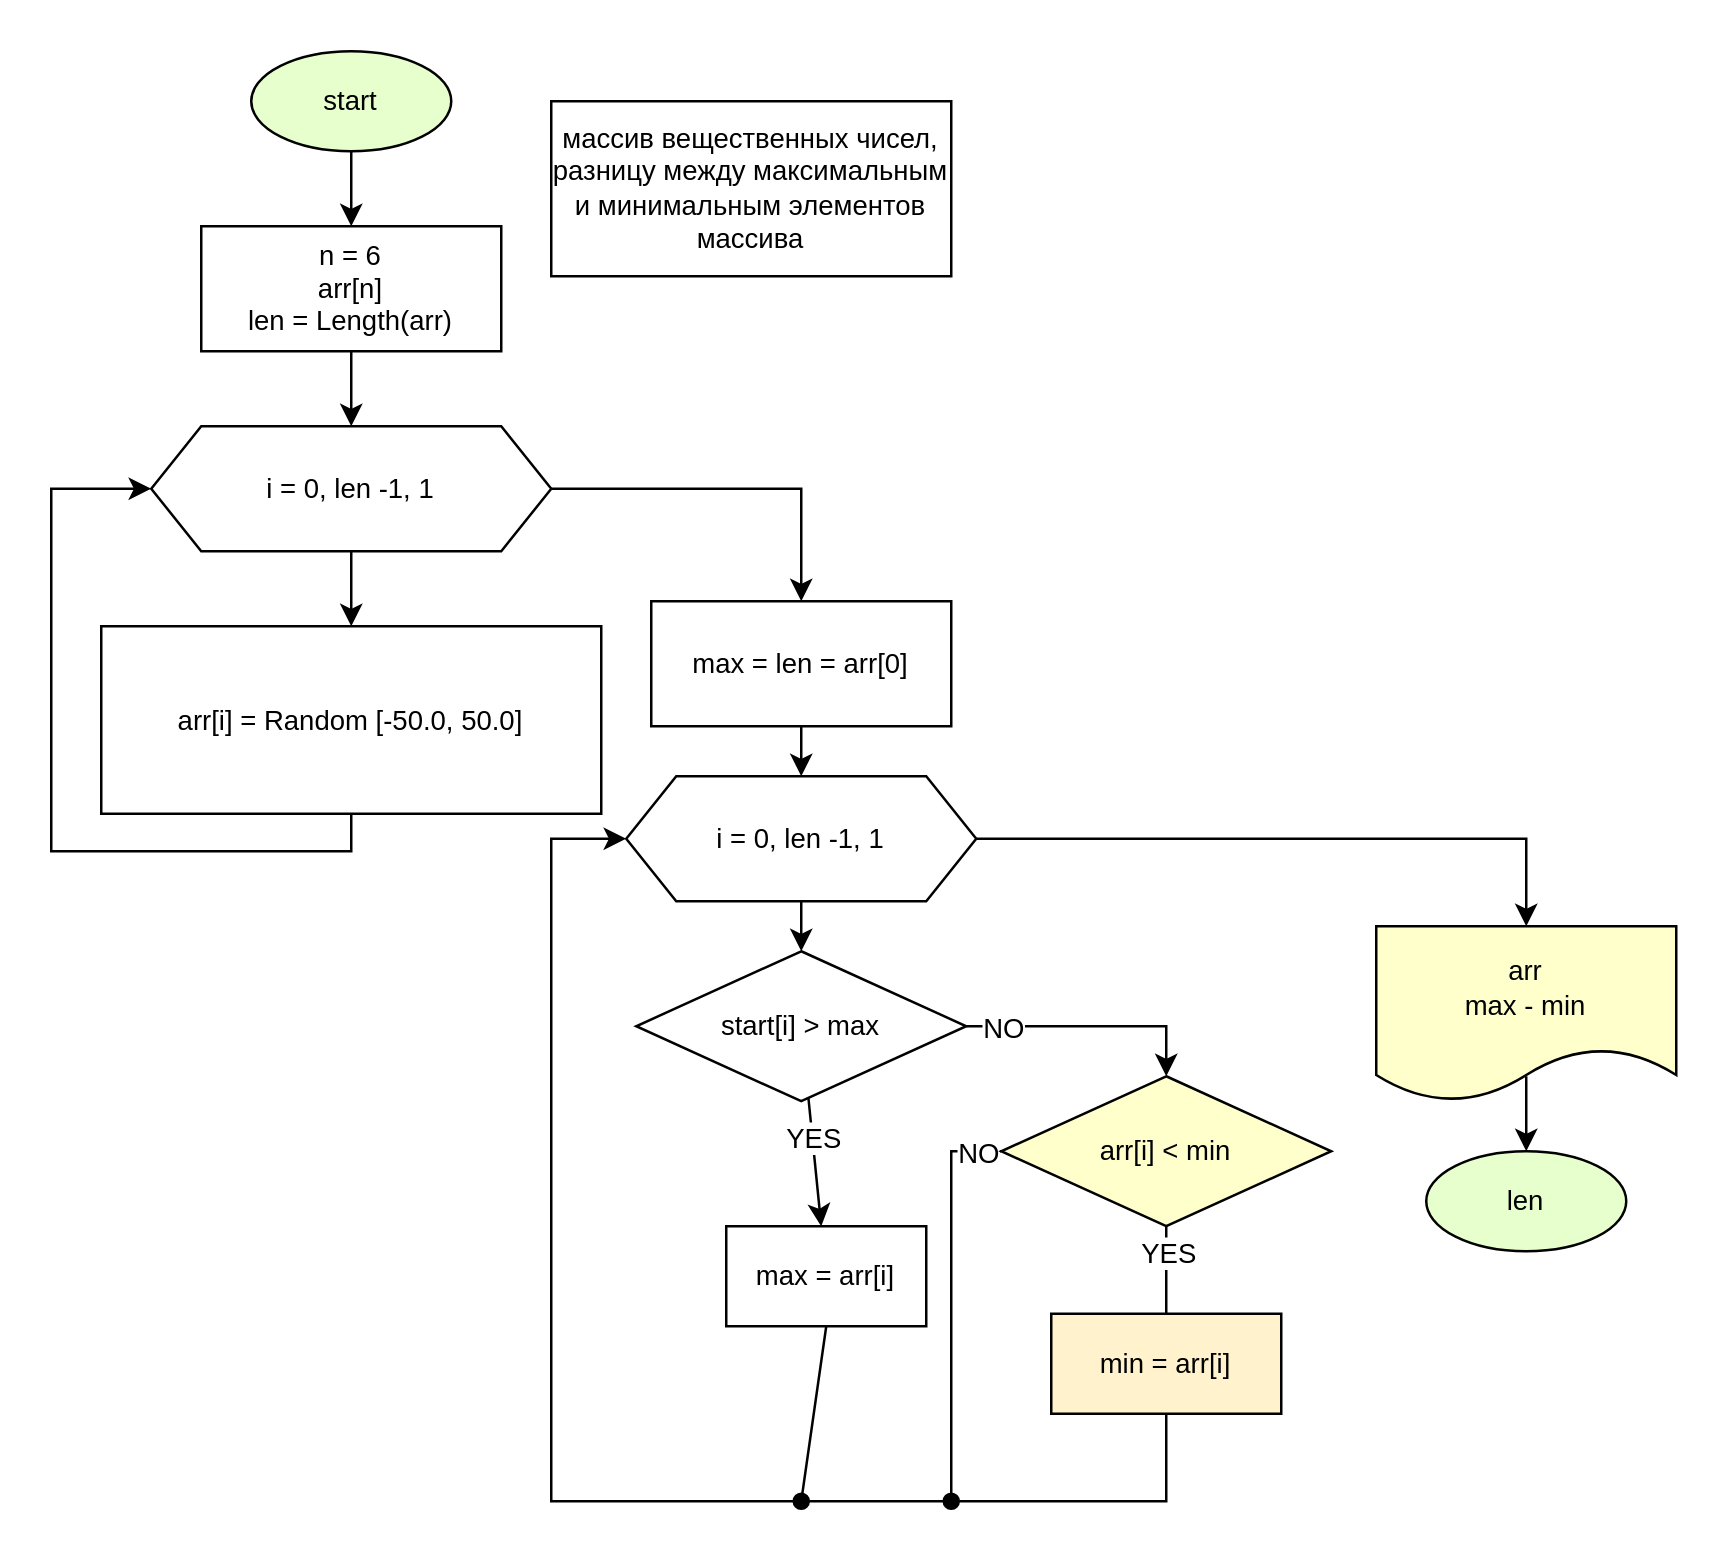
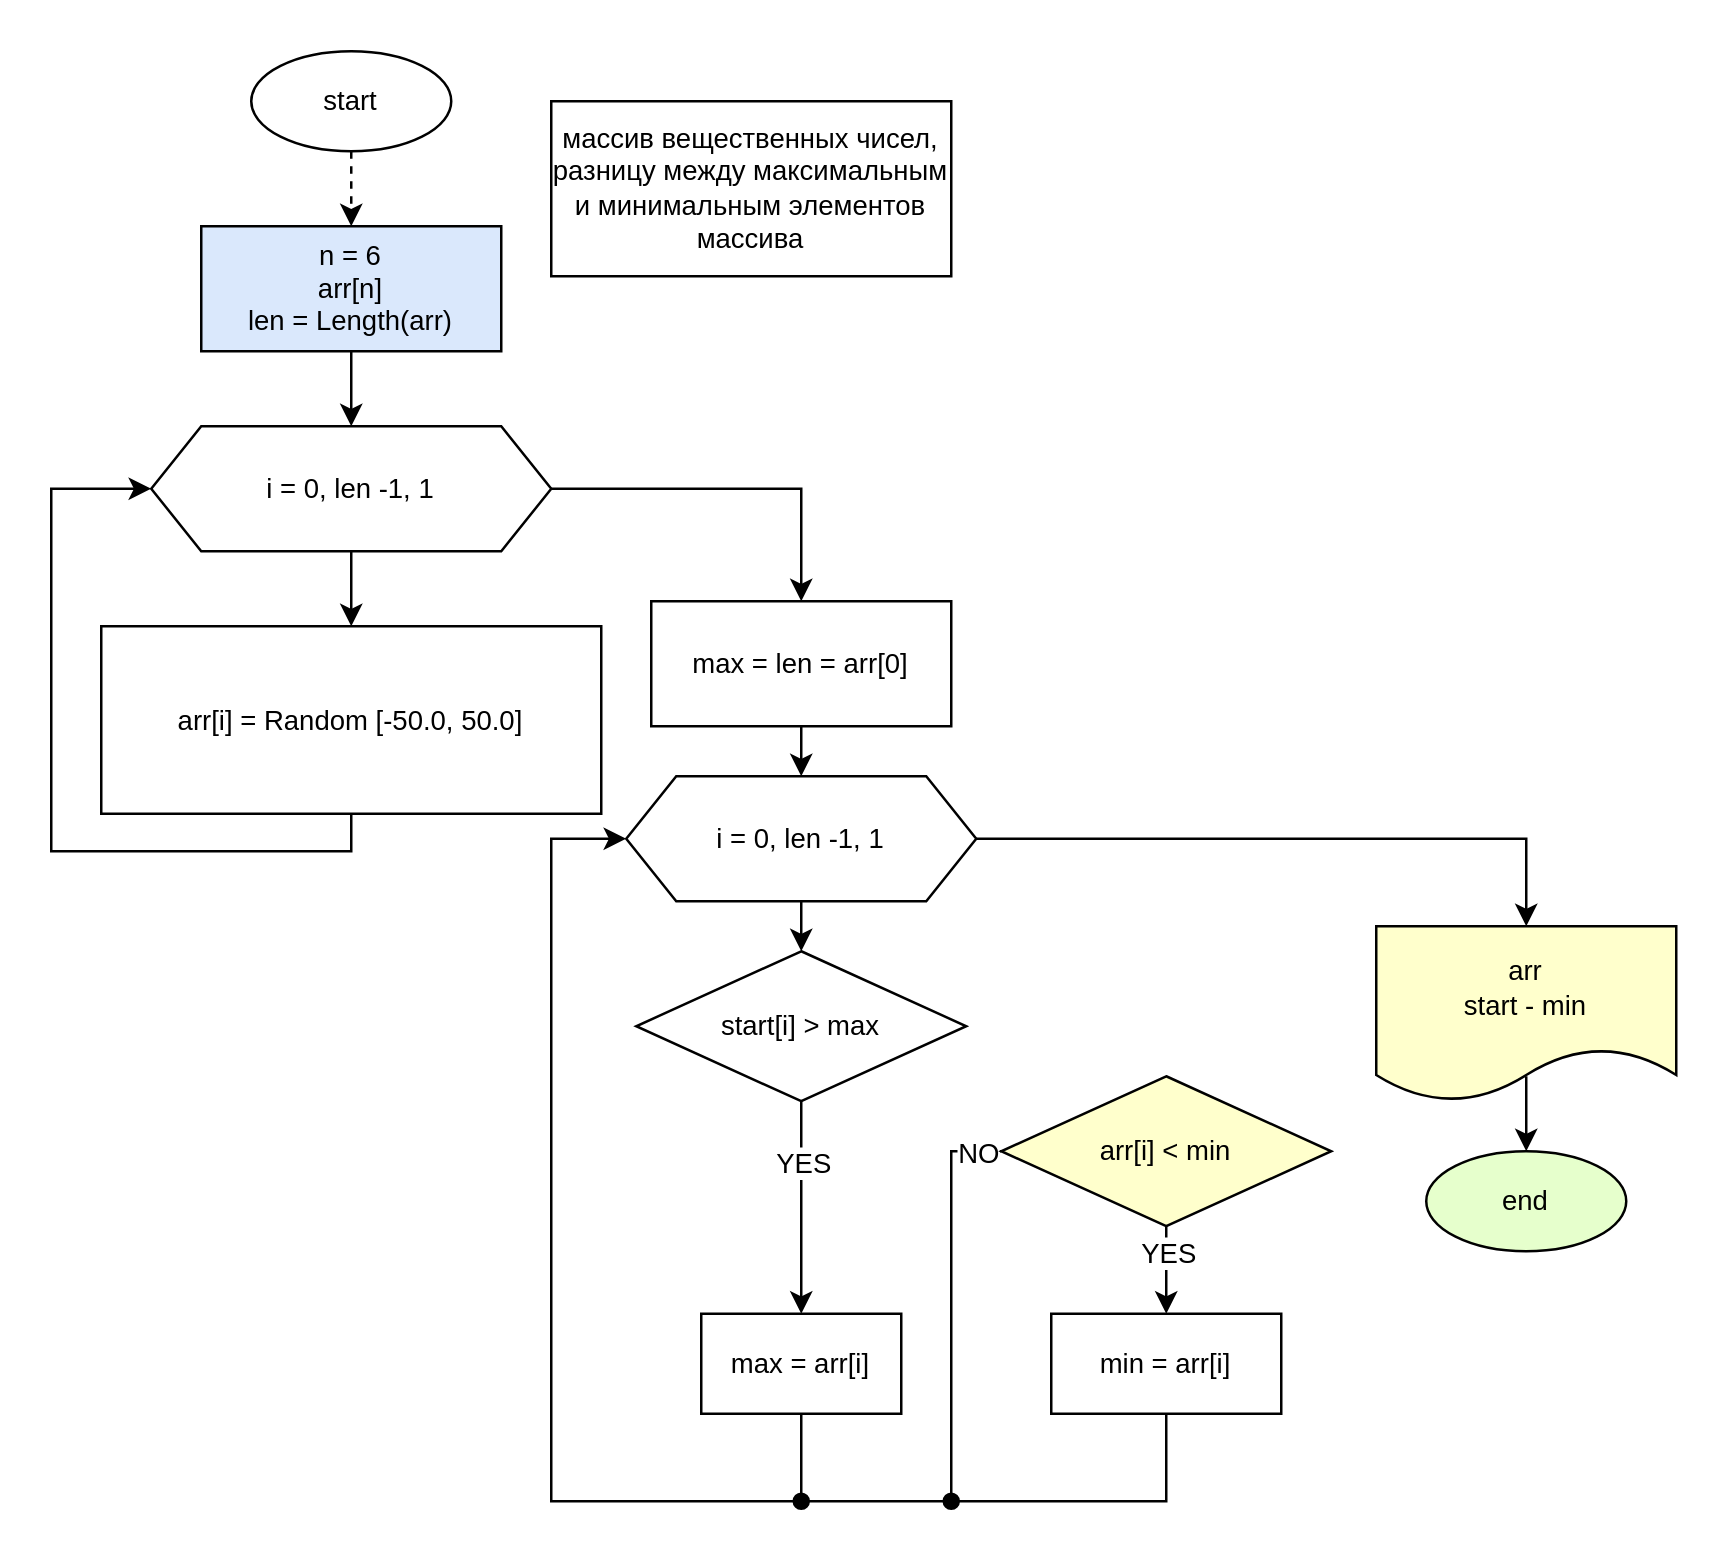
(351, 101) -> (351, 101)
(351, 182) -> (351, 182)
(351, 289) -> (351, 289)
(1526, 989) -> (1526, 989)
(1109, 1026) -> none
(1526, 1201) -> (1526, 1201)
(826, 1276) -> (801, 1364)
(1166, 1302) -> (1166, 1295)
(1166, 1364) -> (1166, 1364)
